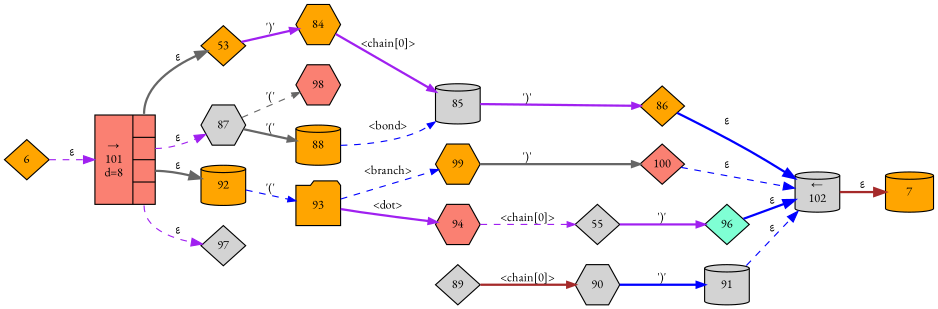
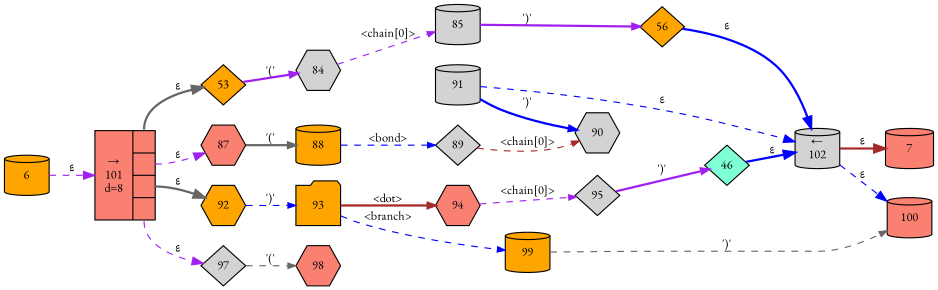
(318, 25) -> (318, 70)
(271, 28) -> (271, 71)
(382, 61) -> (382, 49)
(662, 106) -> (662, 27)
(267, 107) -> (267, 266)
(223, 125) -> (223, 145)
(386, 141) -> (384, 145)
(27, 160) -> (27, 175)
(458, 164) -> (528, 252)
(556, 164) -> (717, 251)
(662, 164) -> (910, 218)
(732, 177) -> (859, 180)
(223, 185) -> (223, 205)
(271, 189) -> (271, 199)
(910, 192) -> (910, 149)
(385, 215) -> (384, 205)
(597, 224) -> (597, 195)
(727, 224) -> (727, 165)
(524, 285) -> (525, 151)
(658, 285) -> (523, 117)
